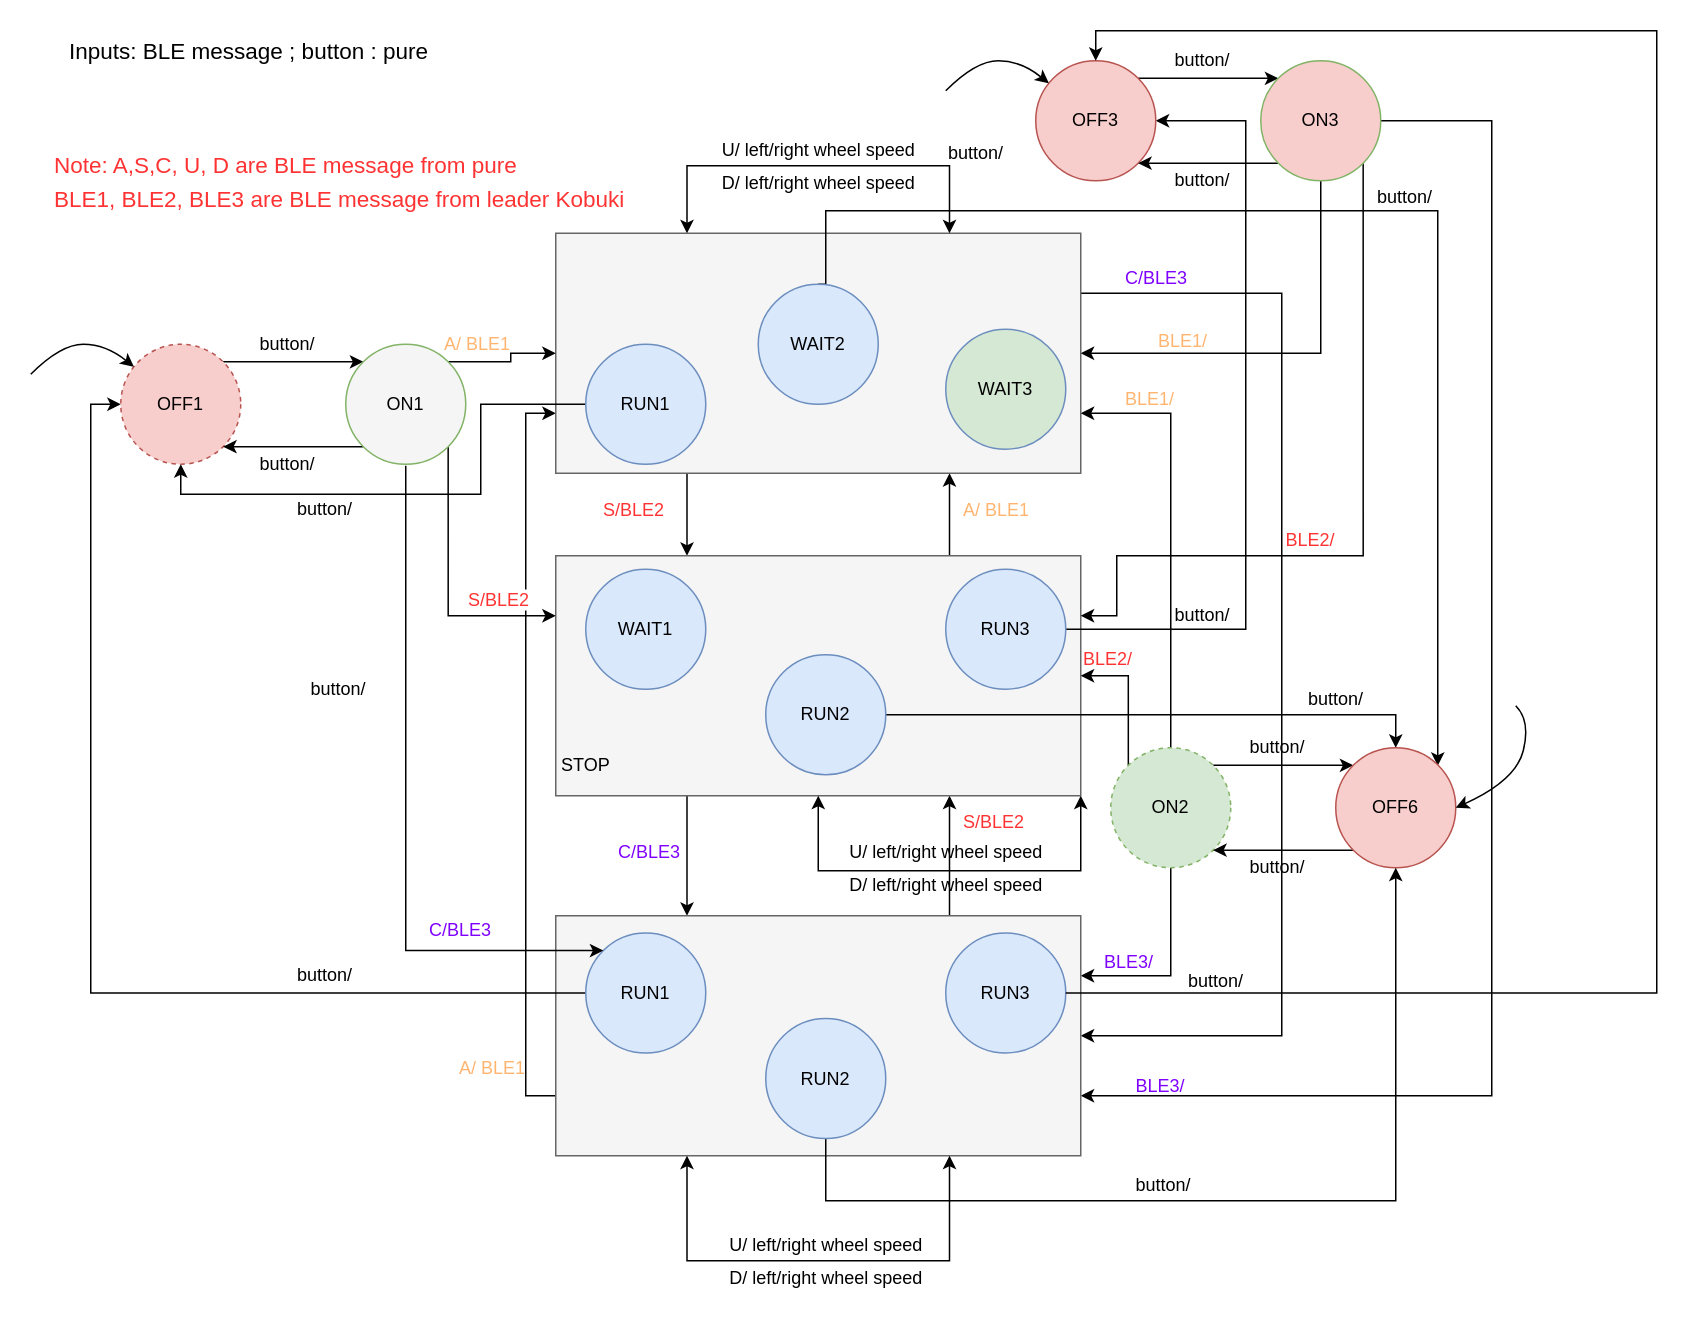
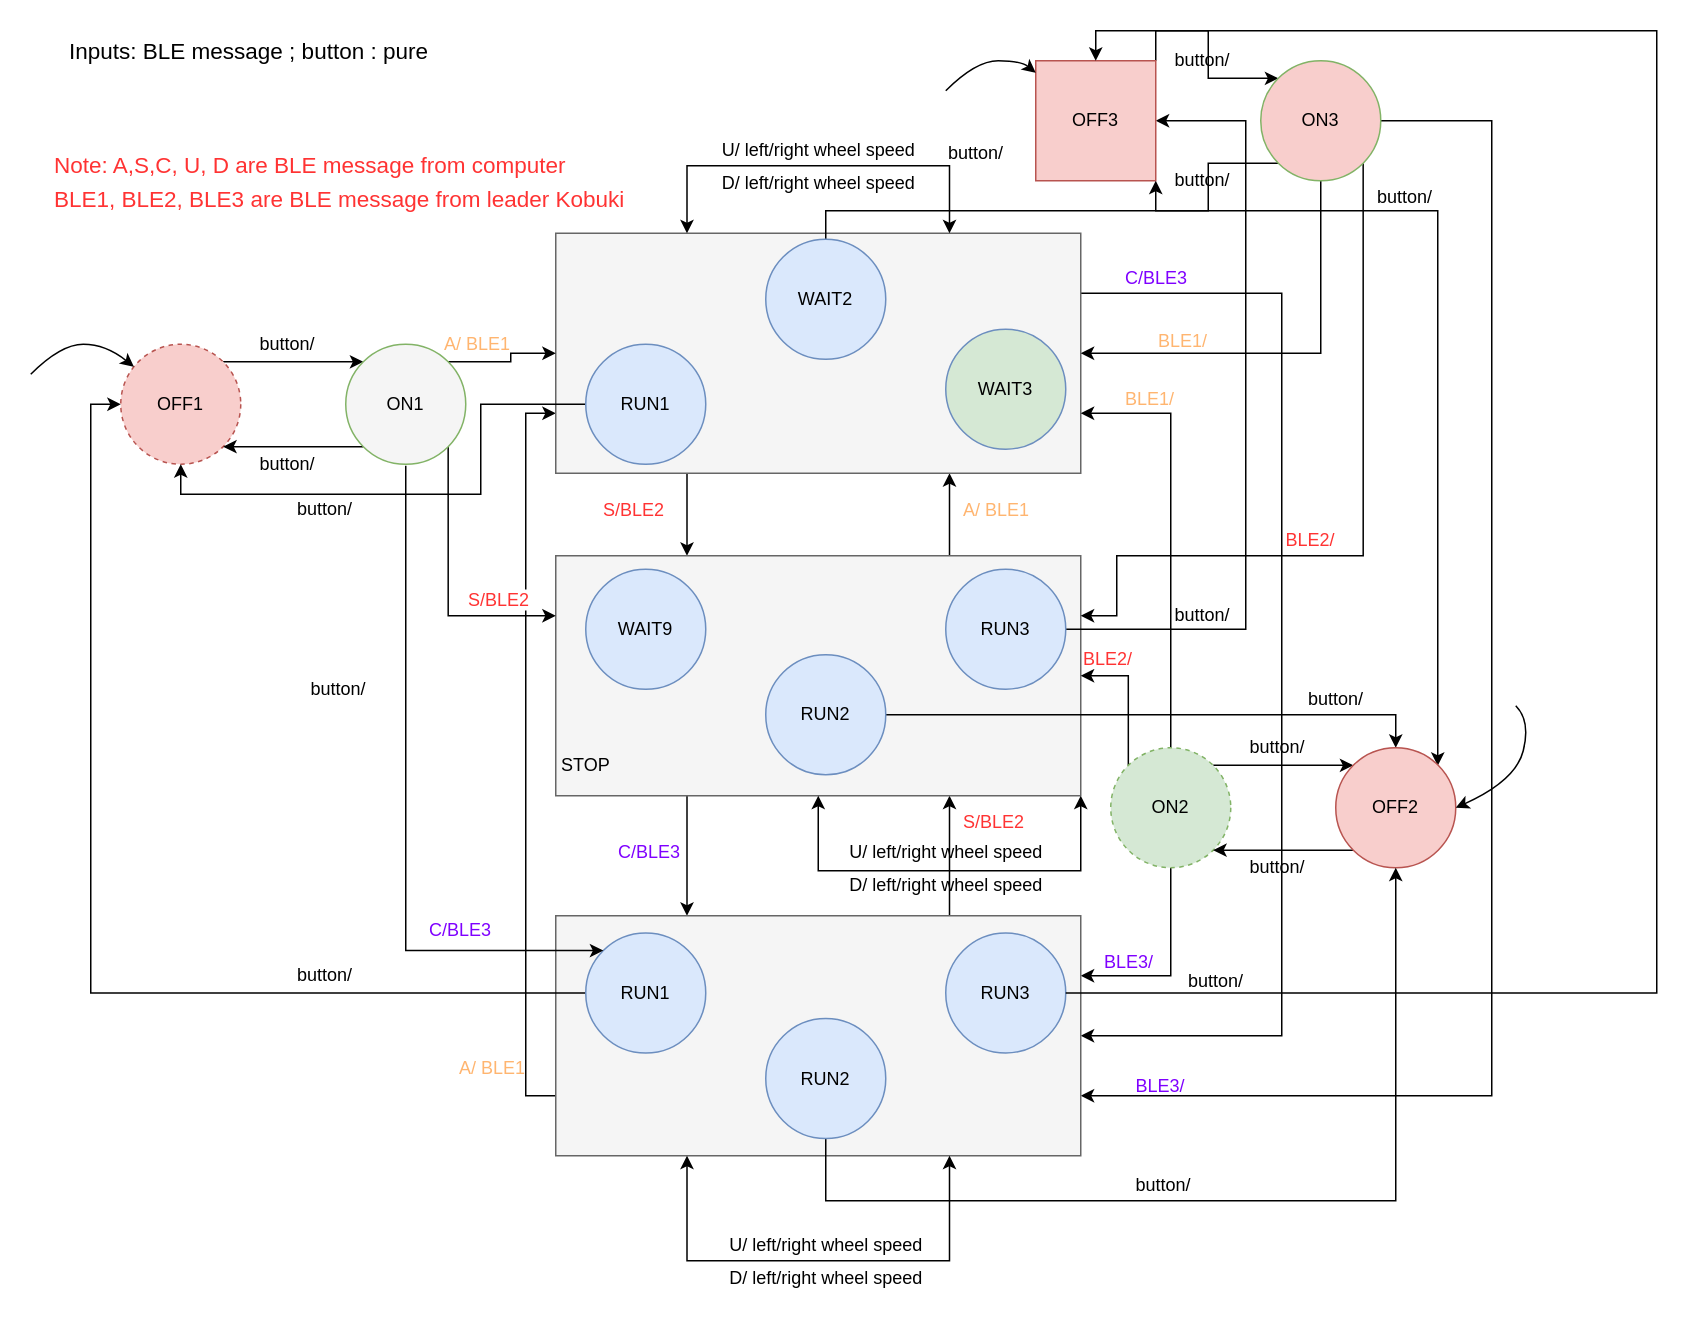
(1096, 121) -> (1096, 121)
(288, 166) -> (313, 166)
(818, 344) -> (826, 299)
(646, 629) -> (646, 629)
(1396, 808) -> (1396, 808)
